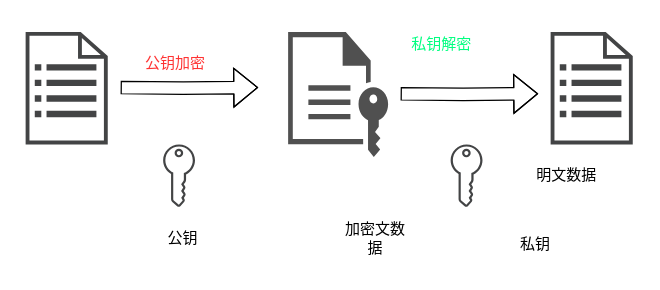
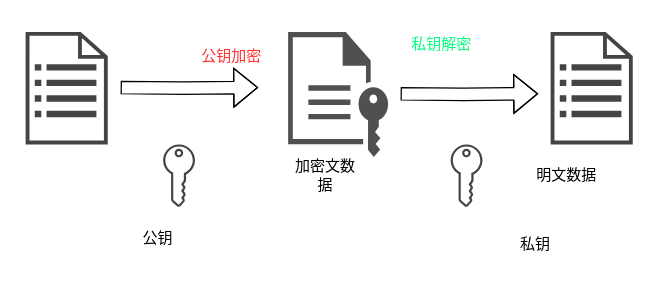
(176, 63) -> (232, 57)
(183, 238) -> (158, 238)
(376, 238) -> (326, 176)
